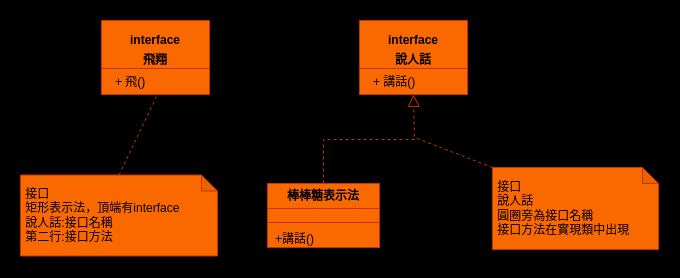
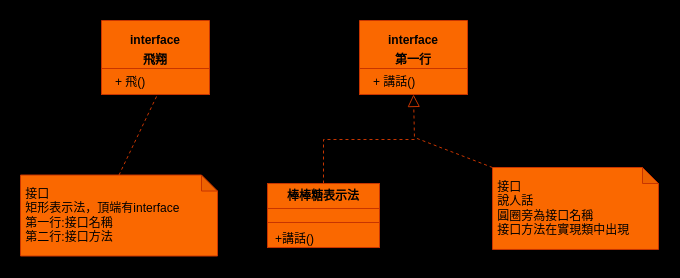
(414, 42) -> (414, 42)
(105, 216) -> (105, 216)
